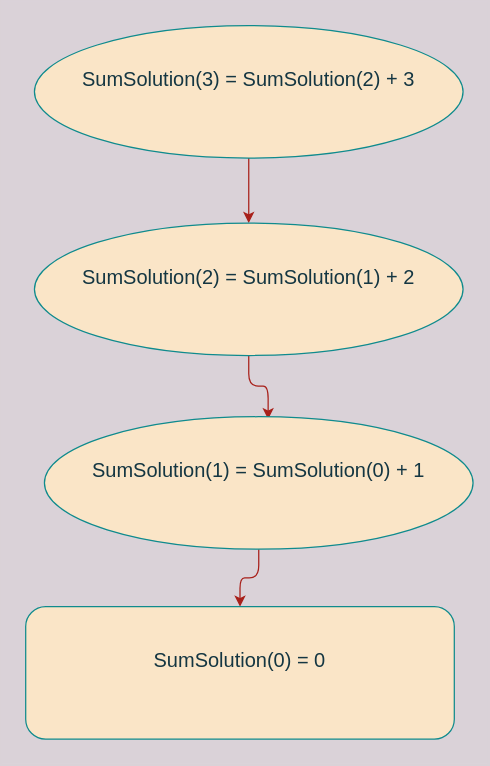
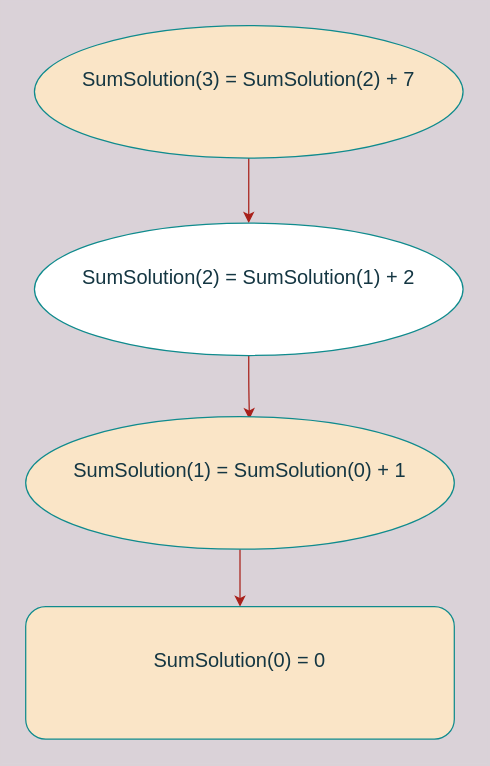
(249, 92) -> (249, 92)
(249, 289) -> (249, 289)
(259, 483) -> (240, 483)
